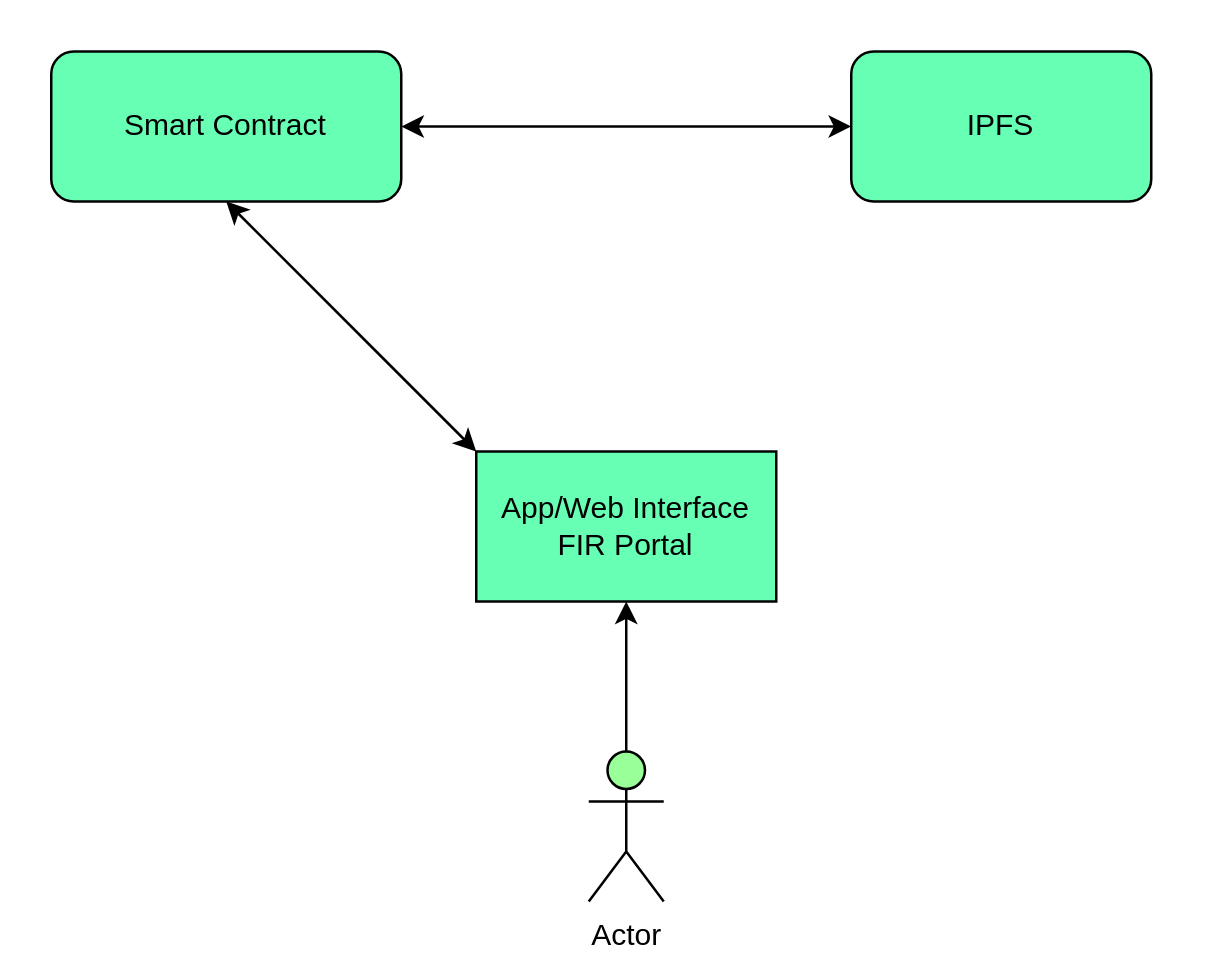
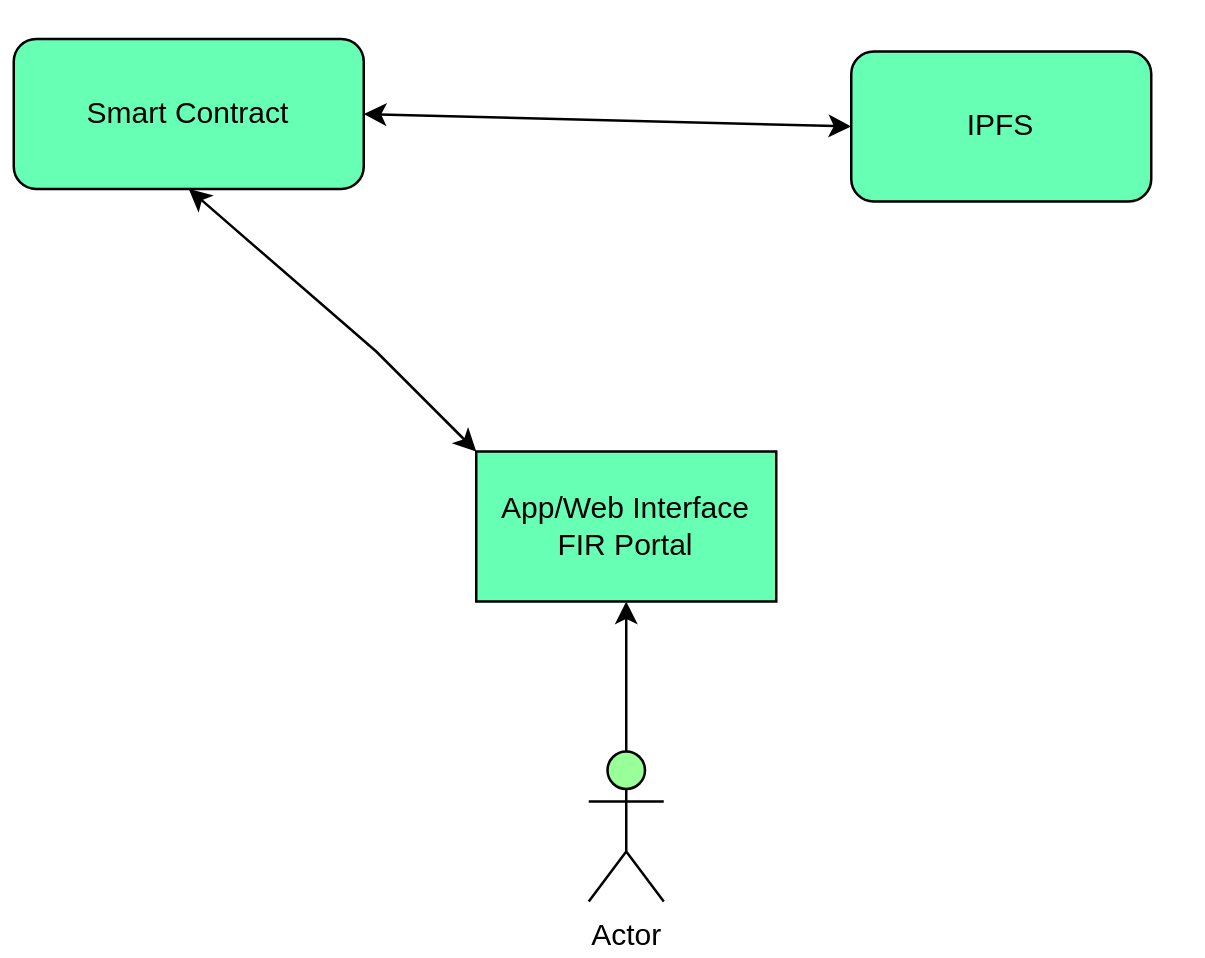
(226, 126) -> (189, 114)
